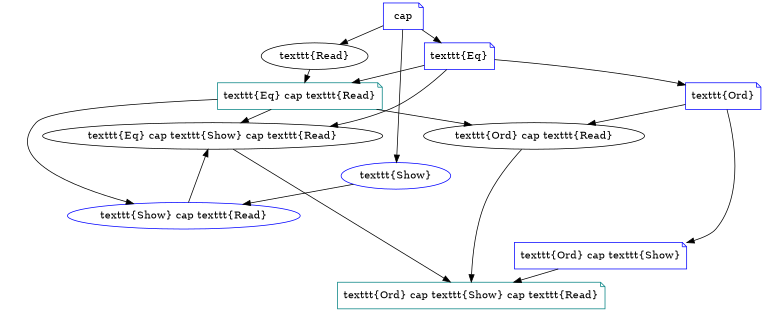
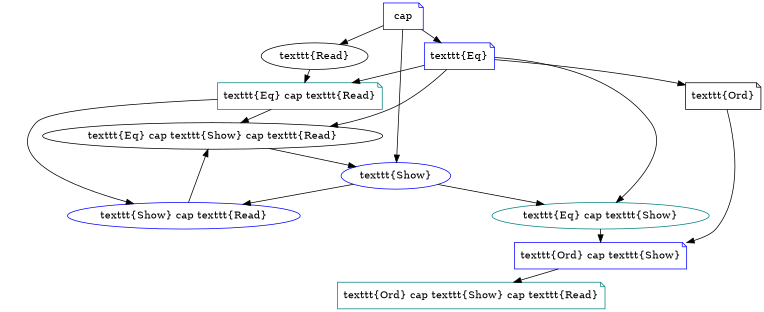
(723, 96) -> (723, 96)
(534, 136) -> none
(339, 214) -> (309, 157)
none -> (601, 216)
